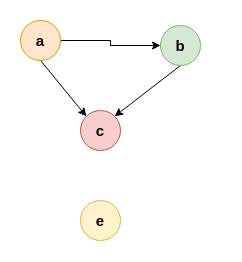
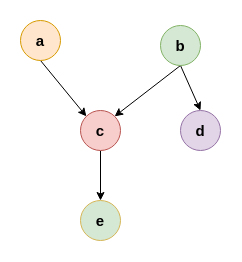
(110, 41) -> none
none -> (190, 86)
none -> (201, 131)
none -> (101, 172)
(101, 221) -> (101, 221)
